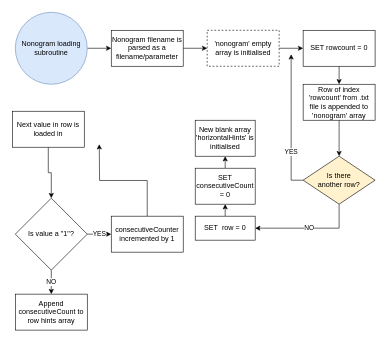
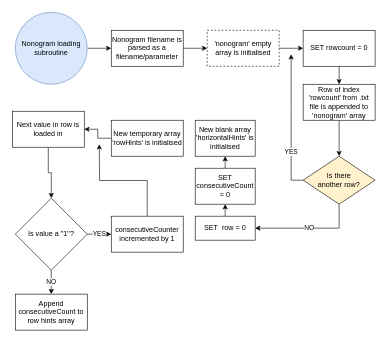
none -> (95, 129)
none -> (147, 138)
